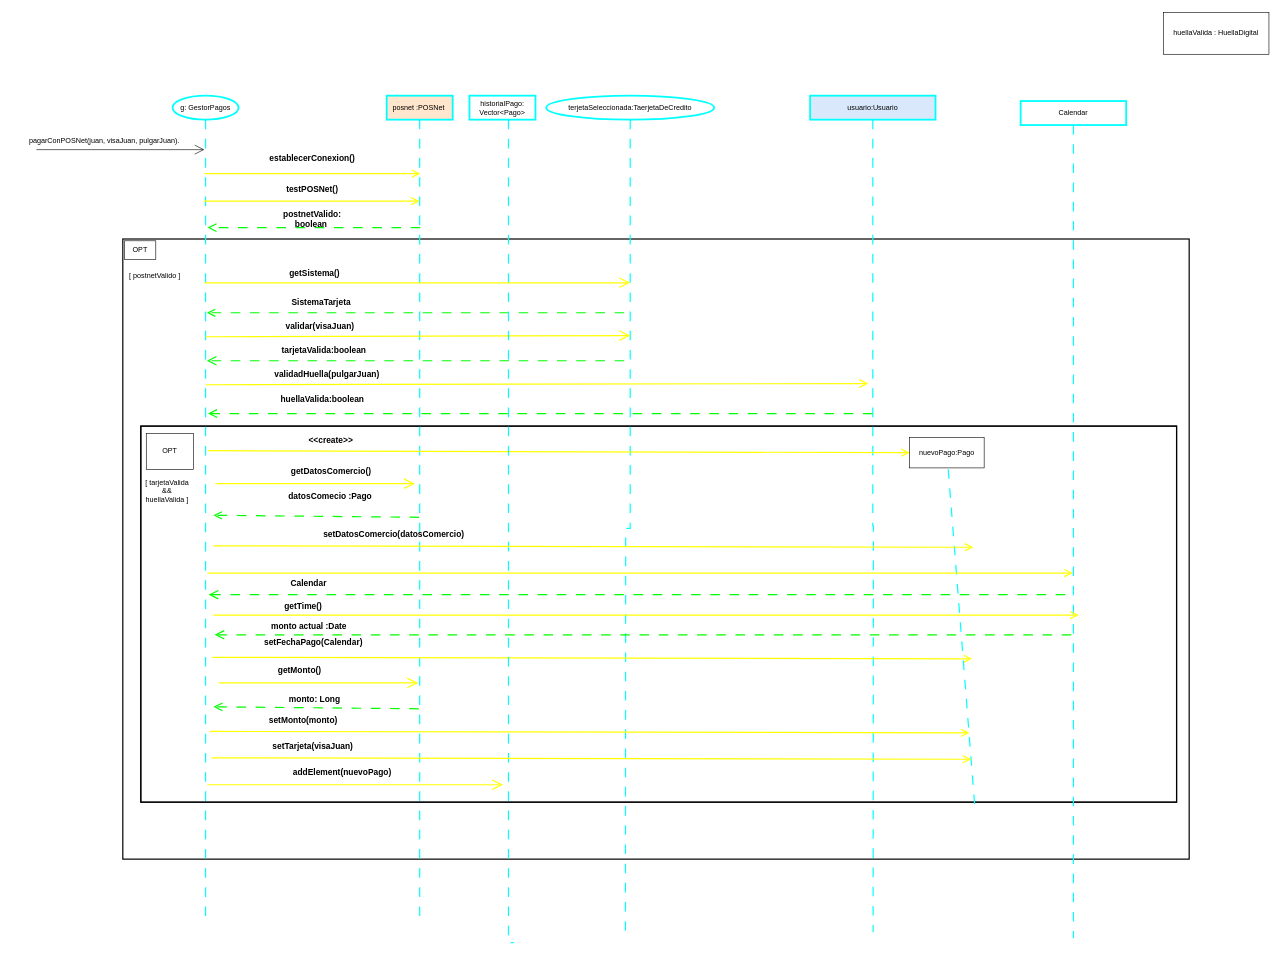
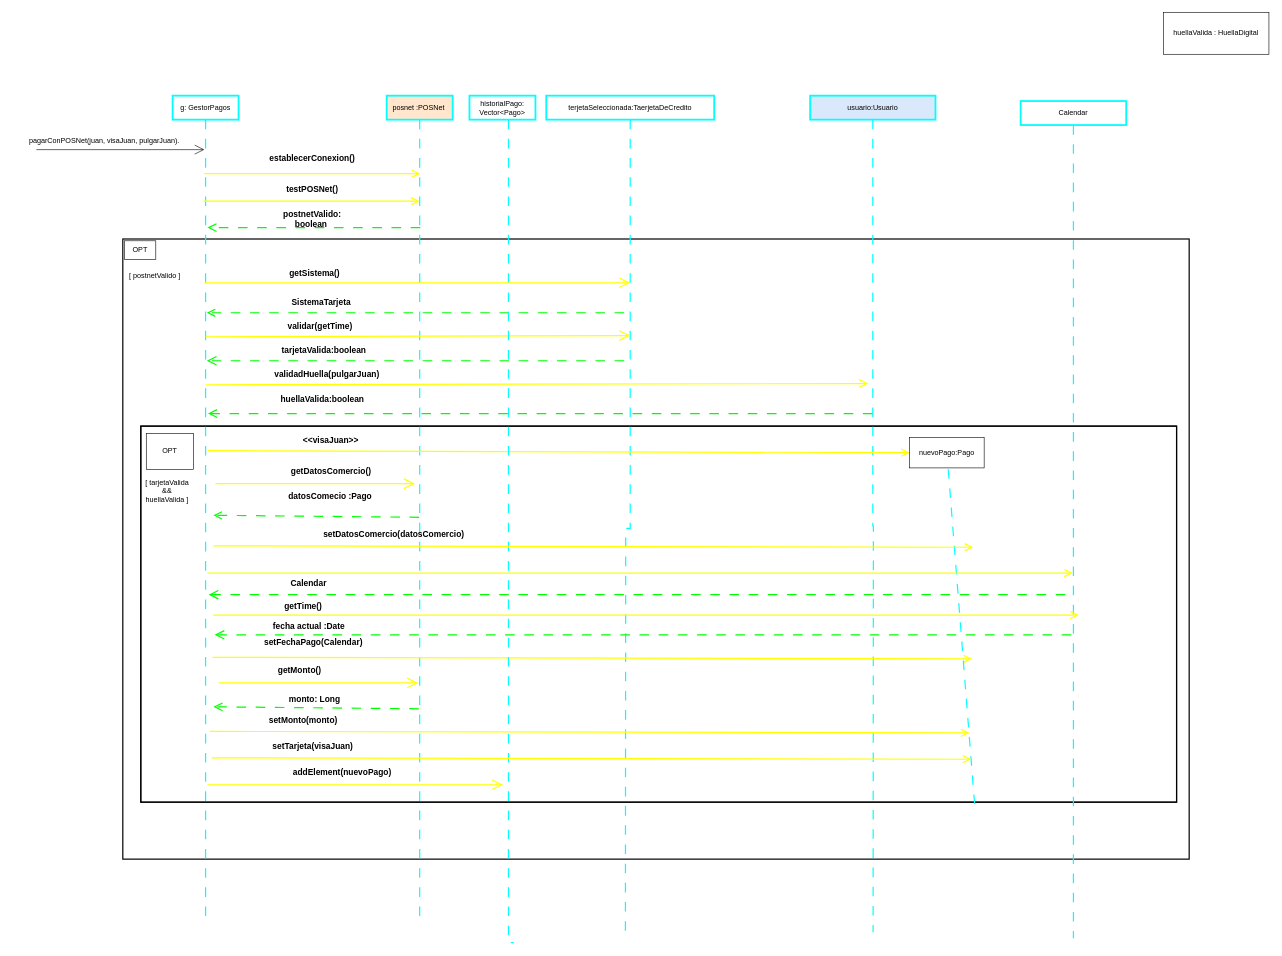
(206, 108) -> (206, 108)
(630, 108) -> (630, 108)
(320, 327) -> (320, 327)
(331, 441) -> (331, 441)
(309, 627) -> (309, 627)
